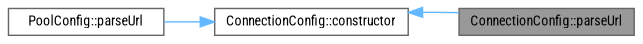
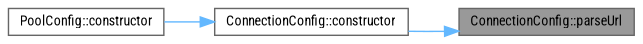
(441, 12) -> (426, 31)
(86, 22) -> (86, 22)
